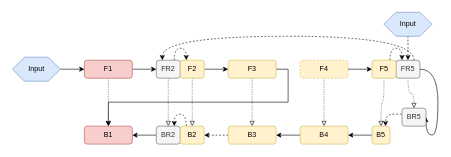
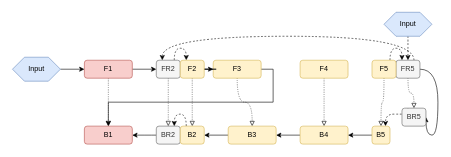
(252, 69) -> (237, 69)
(324, 69) -> (324, 69)
(366, 69) -> none
(218, 135) -> (218, 135)
